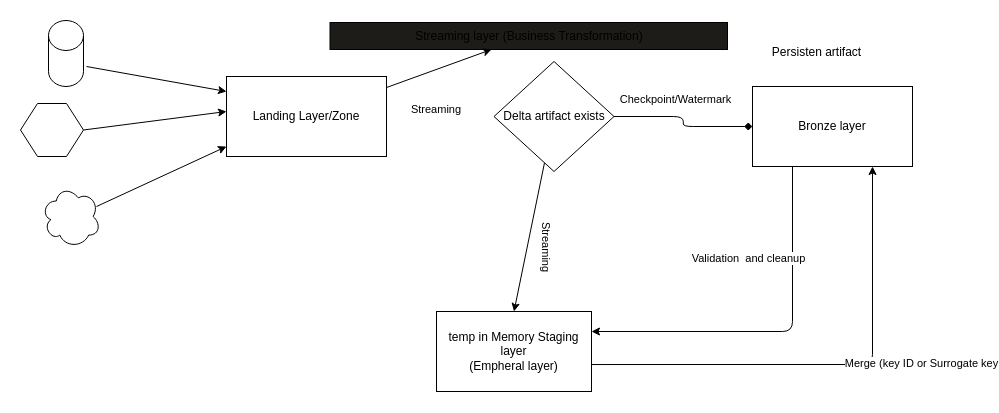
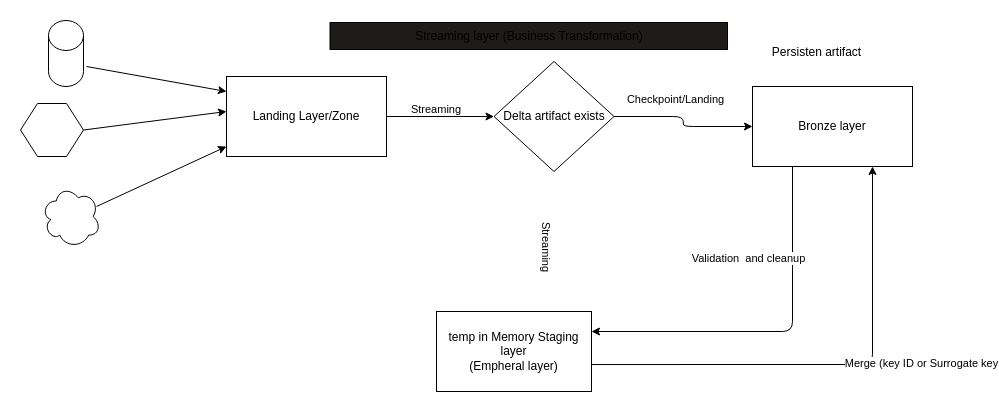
(436, 70) -> (437, 117)
(676, 100) -> (676, 100)
(744, 127) -> (744, 127)
(530, 234) -> none
